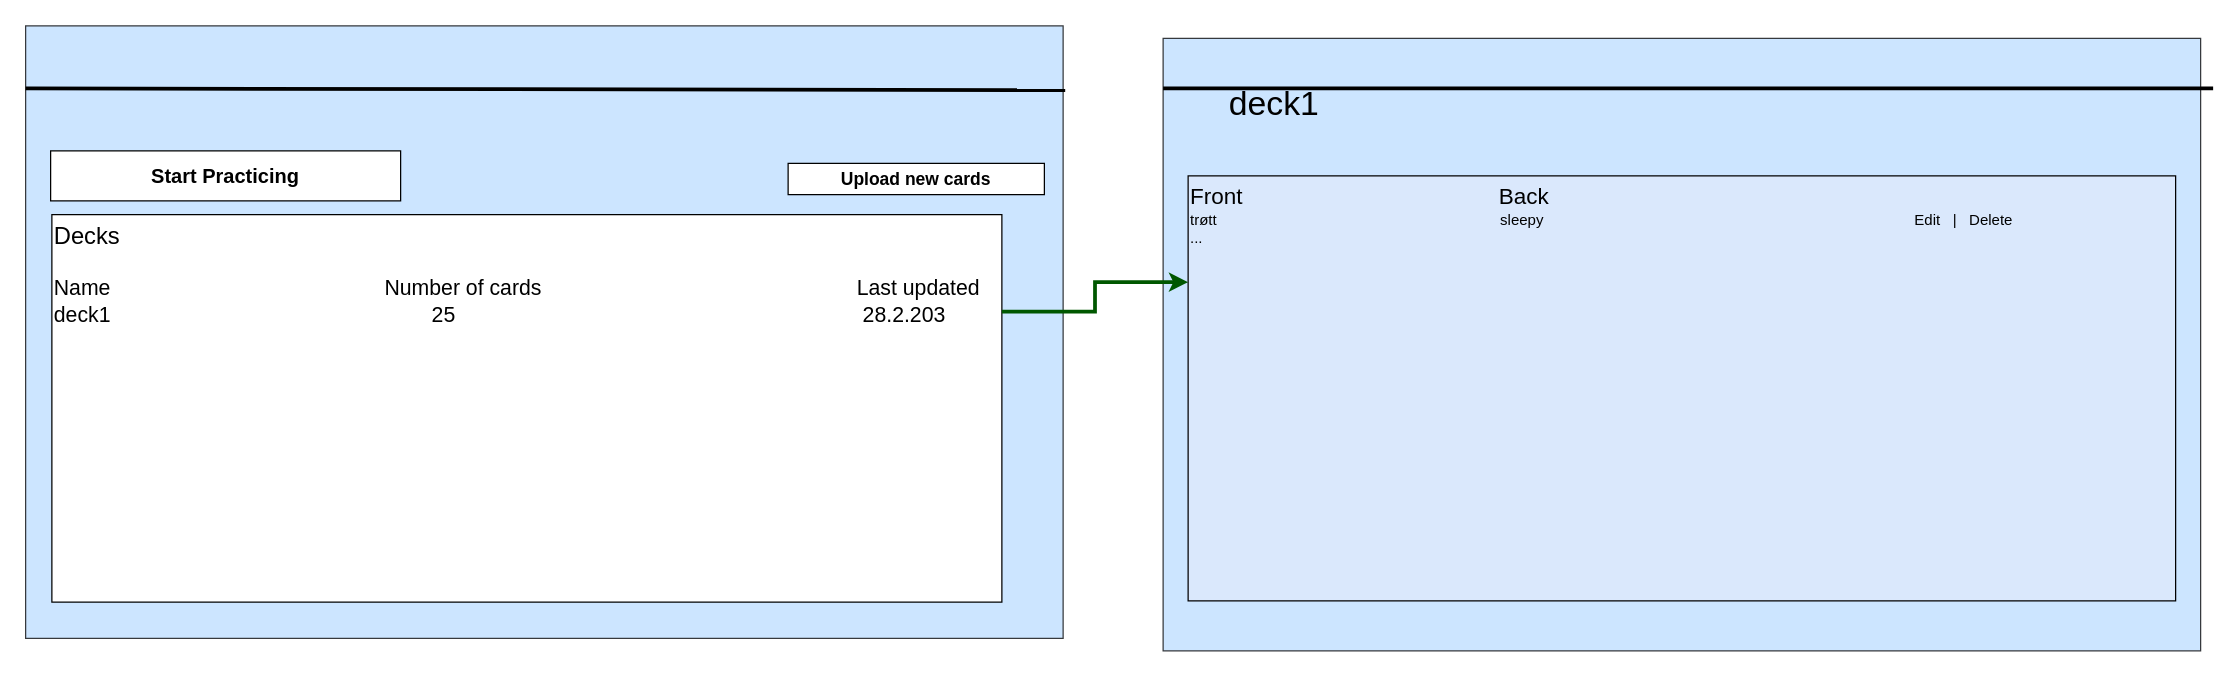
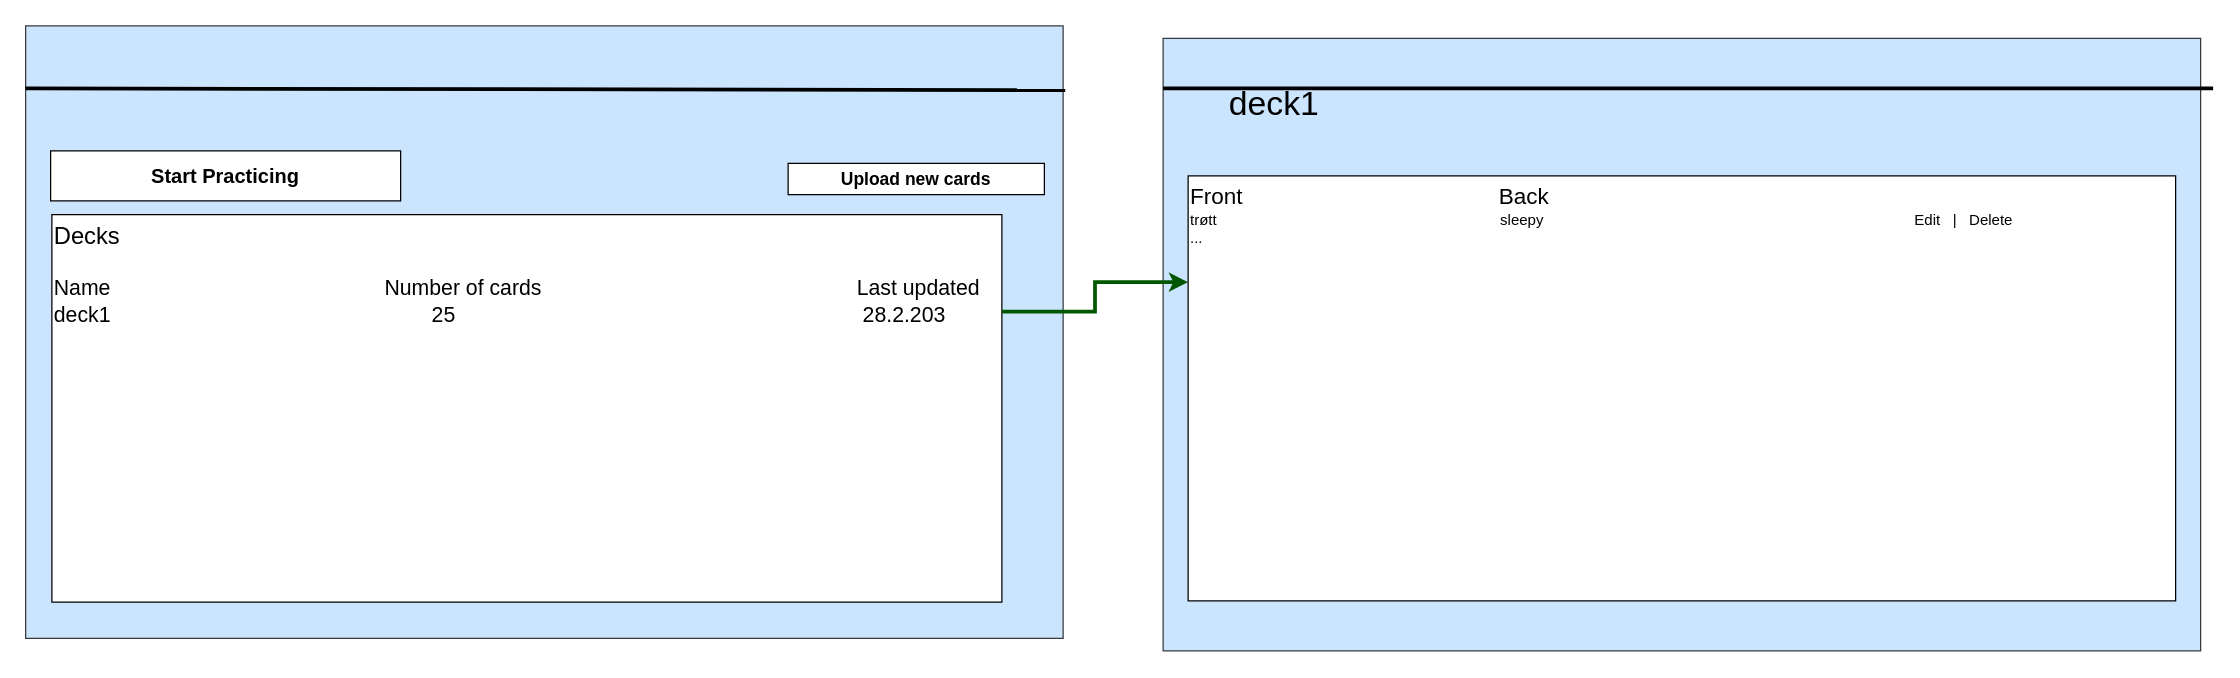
(1682, 388) -> (1682, 388)
